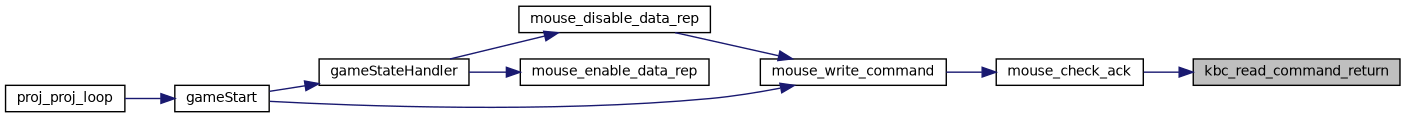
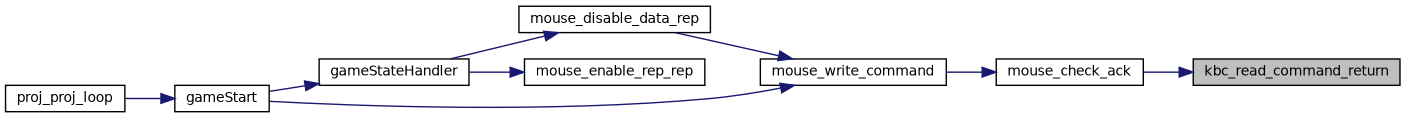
(615, 72) -> (615, 72)
